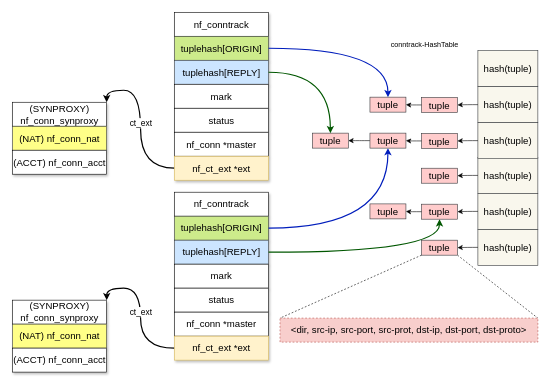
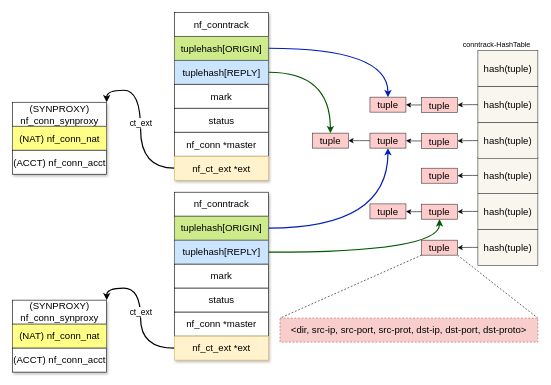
(425, 45) -> (497, 45)
